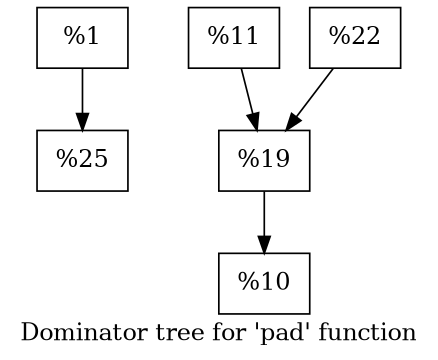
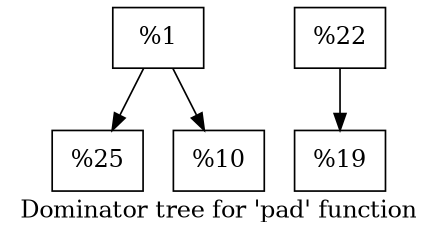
(234, 38) -> none
(264, 214) -> (185, 92)
